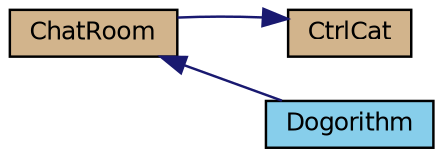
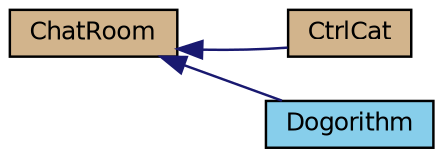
(220, 17) -> (245, 50)
